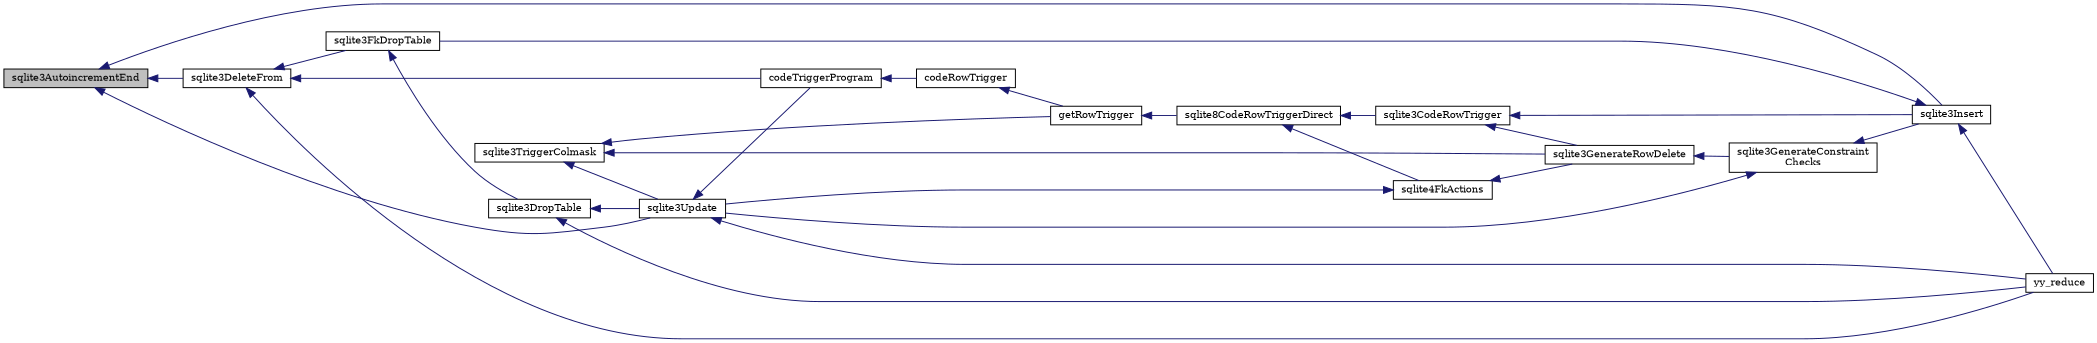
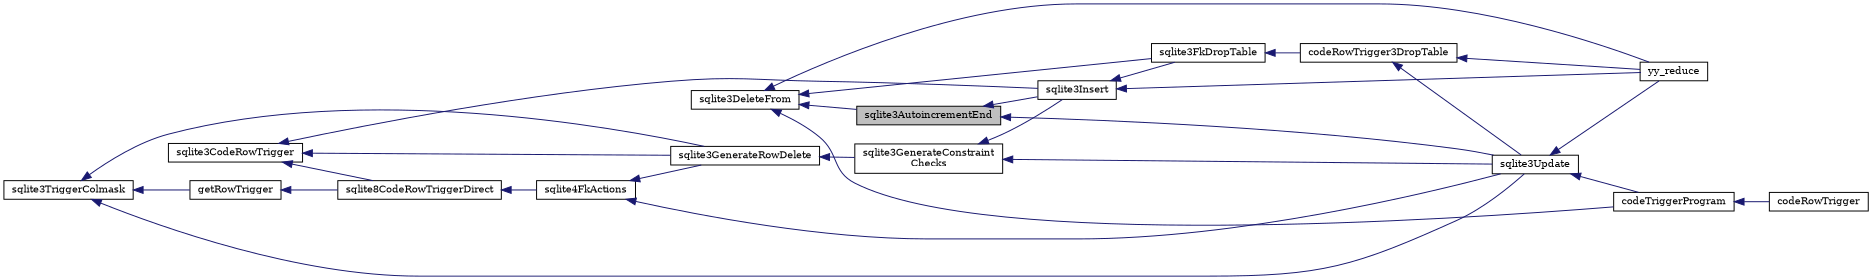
(170, 78) -> (833, 107)
(1036, 98) -> none
(1363, 116) -> (333, 172)
(540, 209) -> (1379, 53)
